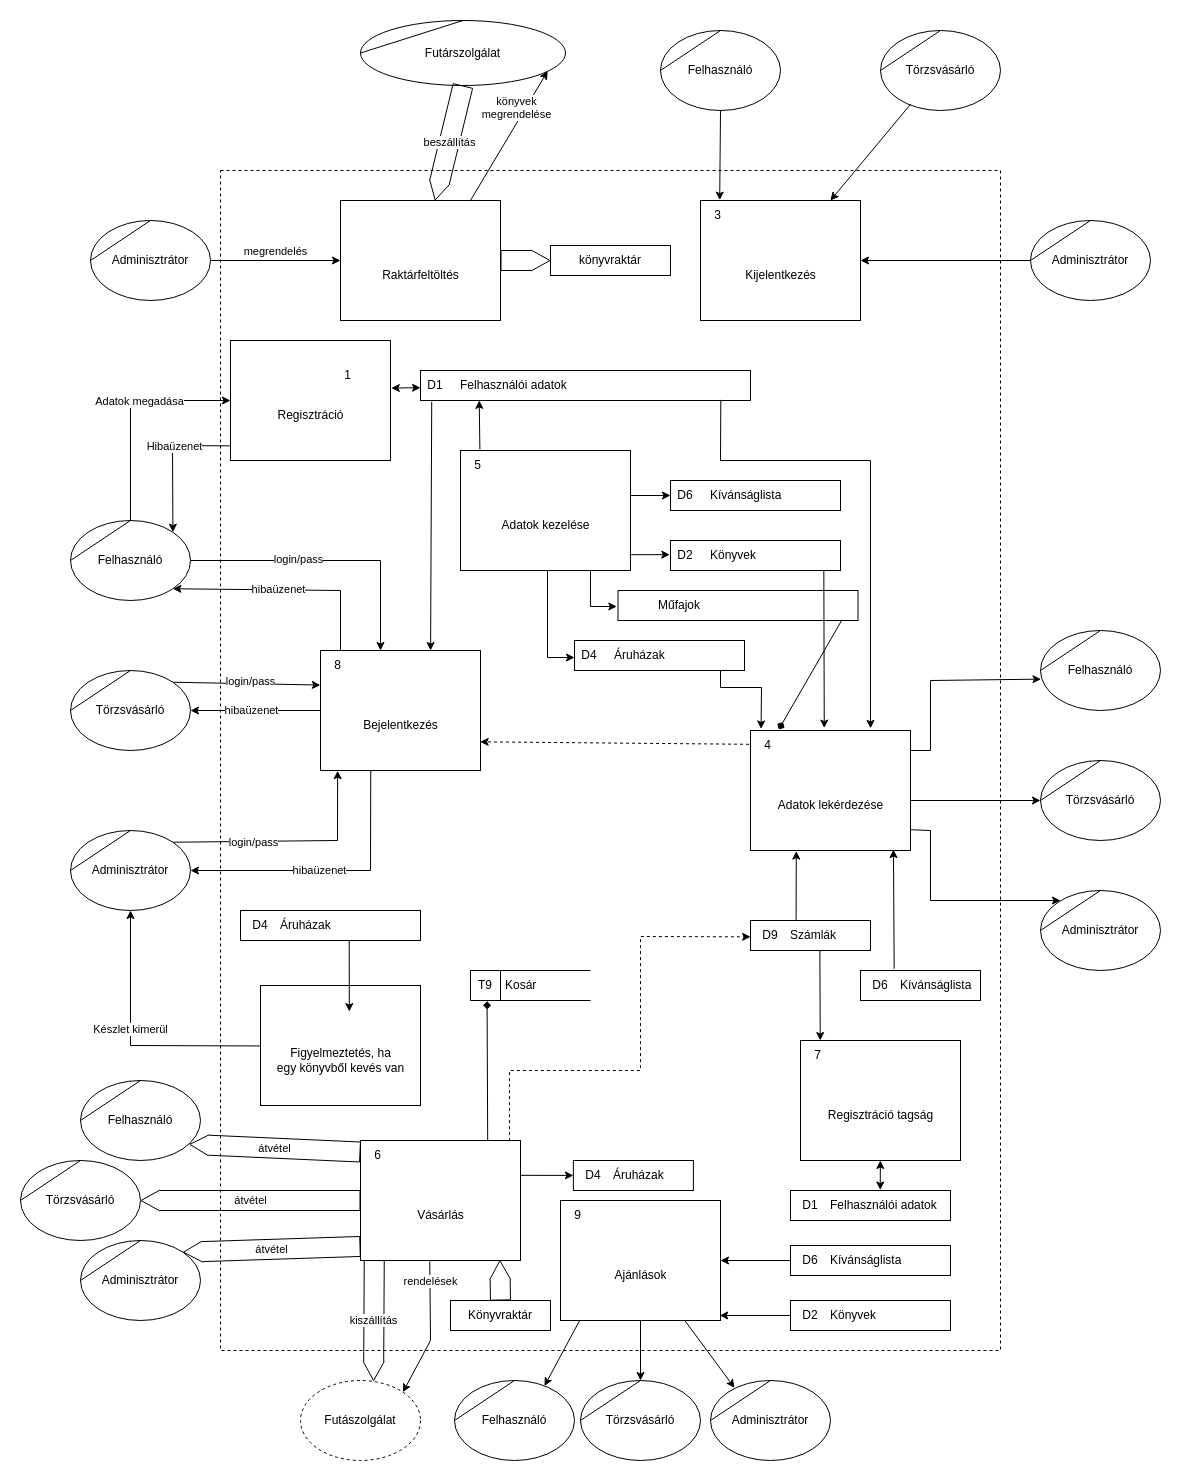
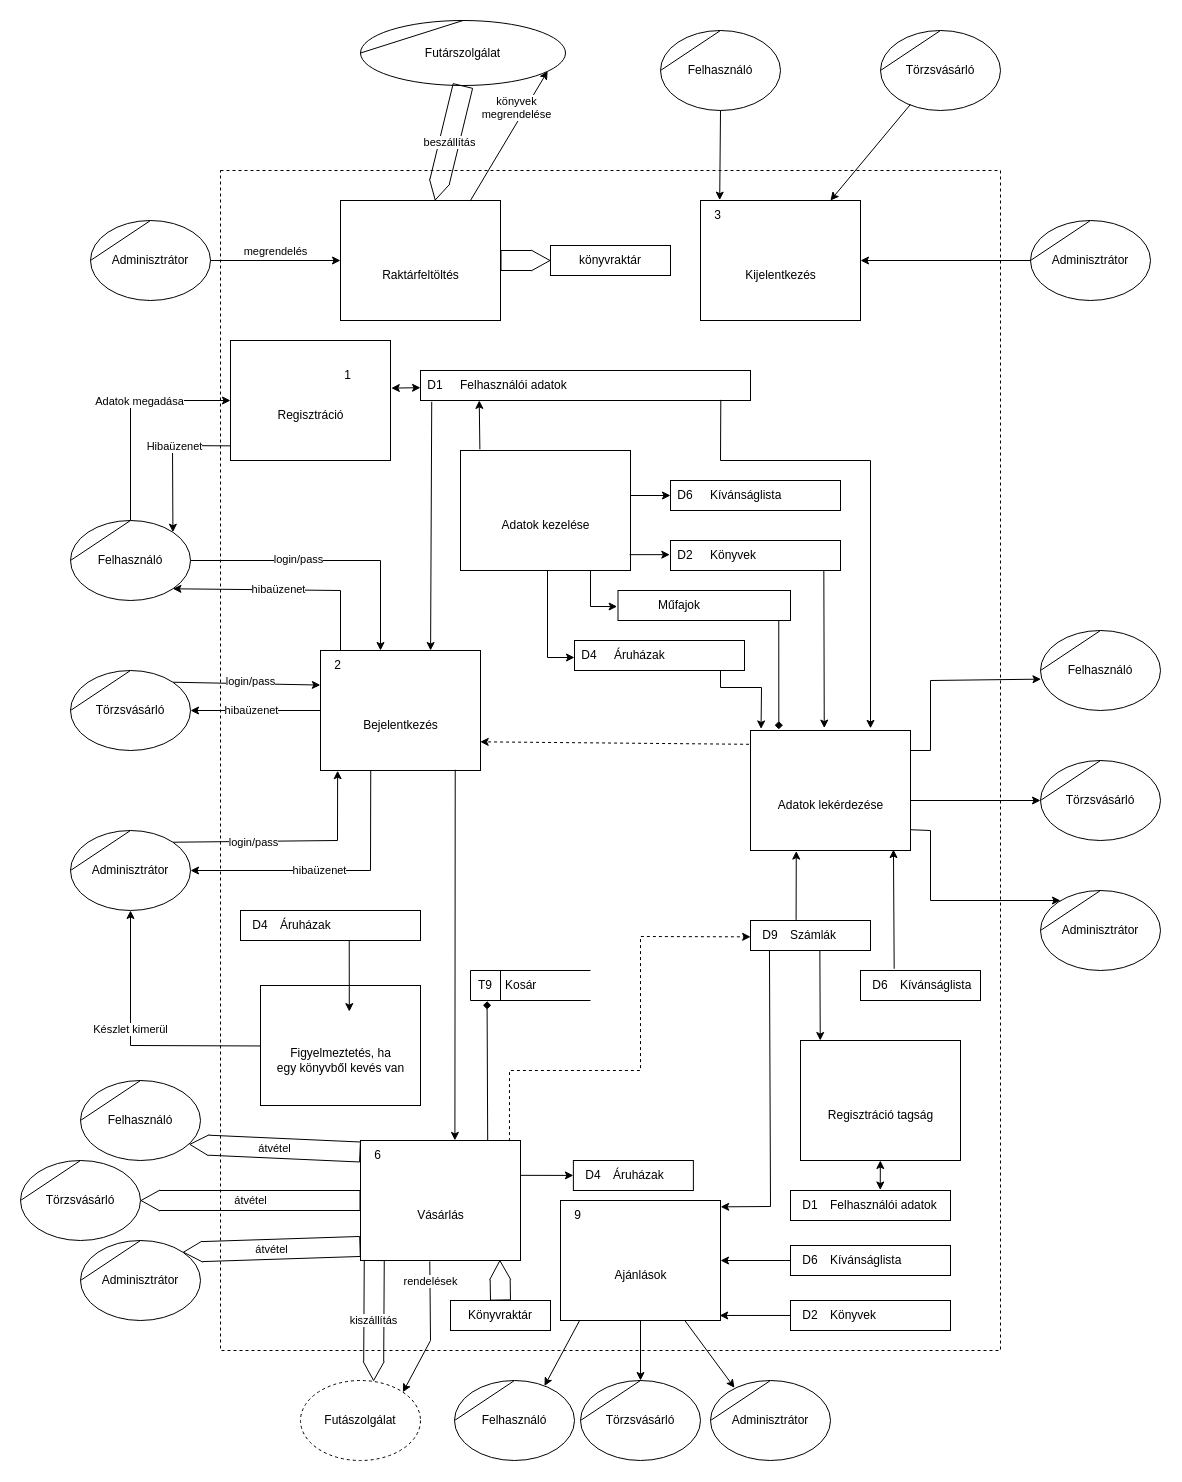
(478, 466) -> none
(738, 606) -> (704, 606)
(338, 666) -> (338, 666)
(768, 746) -> none
none -> (455, 952)
(818, 1056) -> none
none -> (770, 1100)
